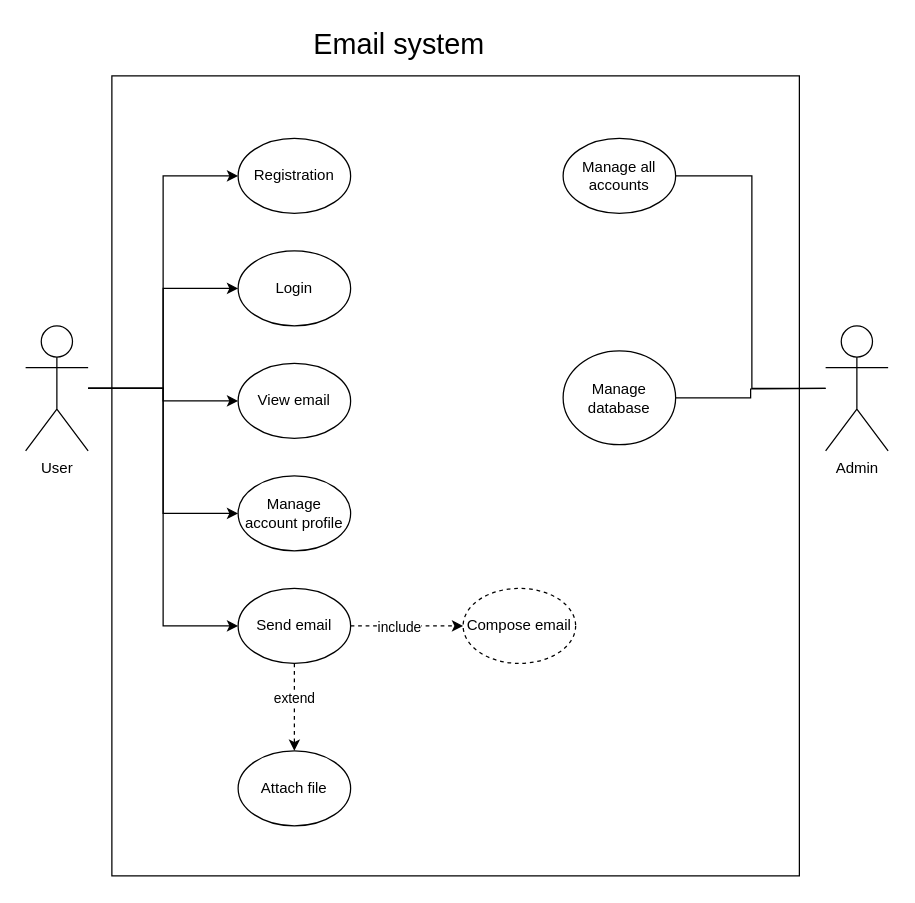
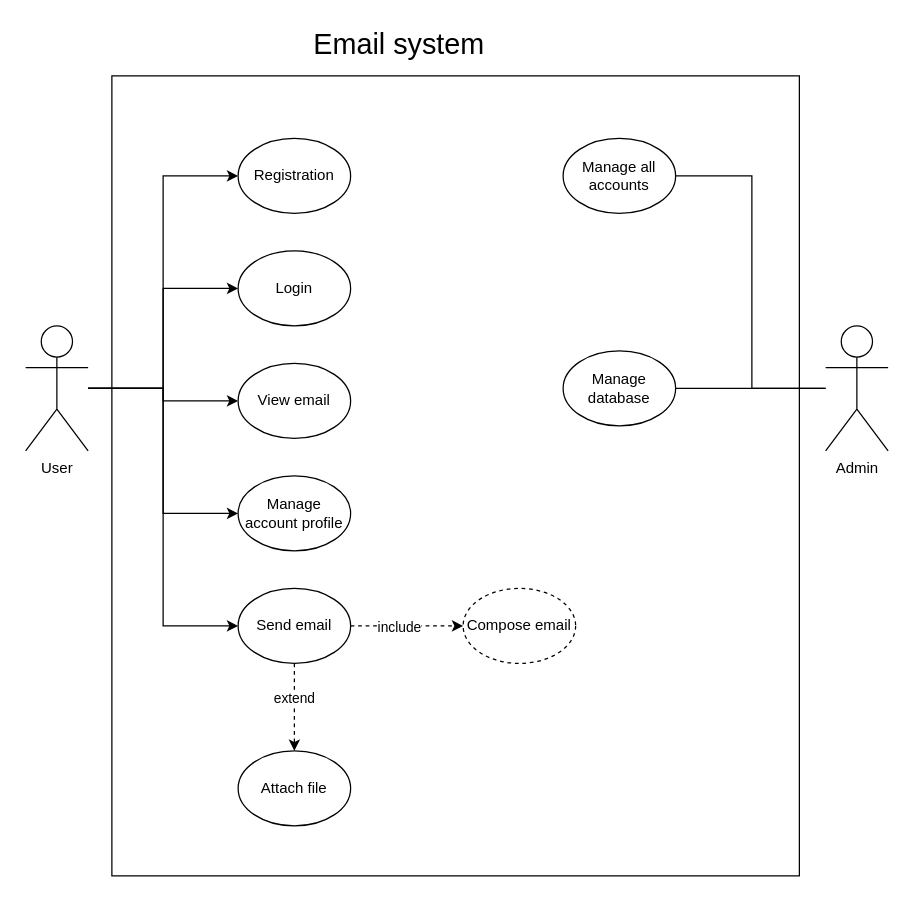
(619, 398) -> (619, 388)
